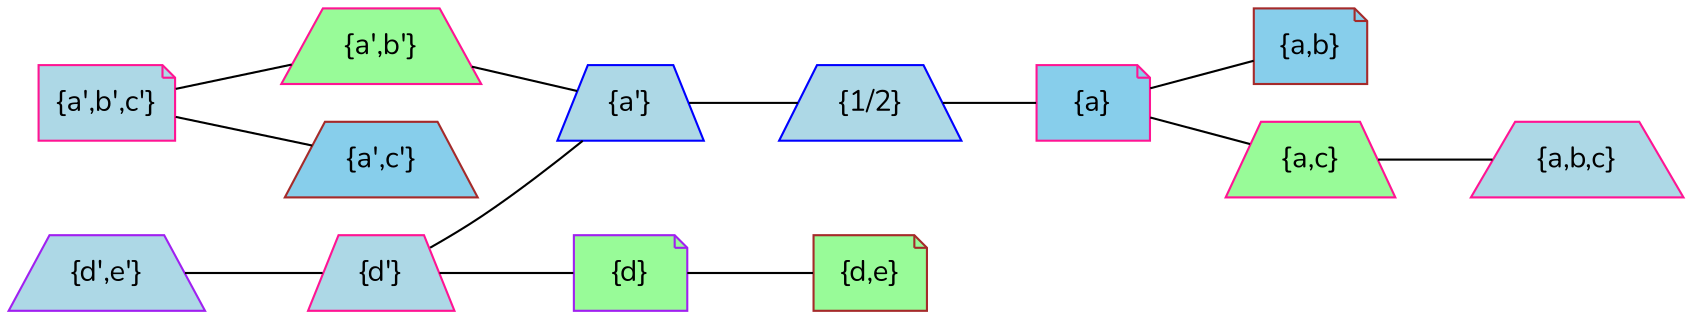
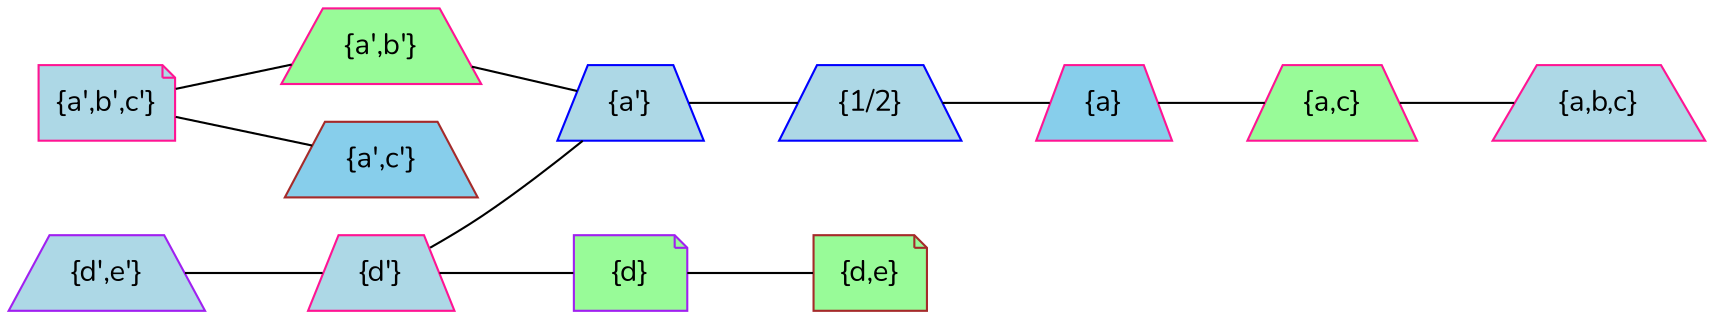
(1311, 46) -> none
(1093, 103) -> (1104, 103)
